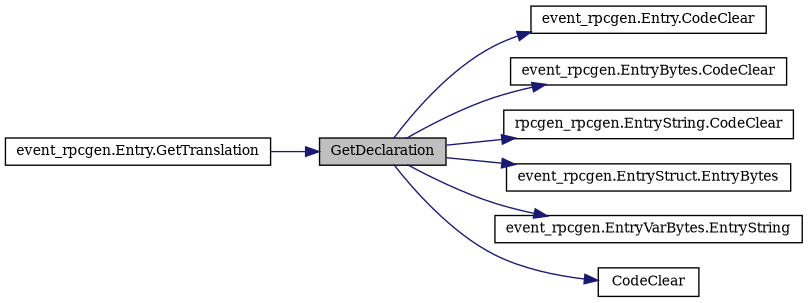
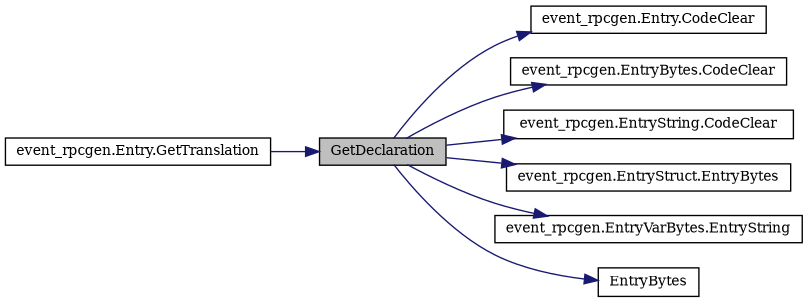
(649, 124) -> (649, 124)
(649, 282) -> (649, 282)
